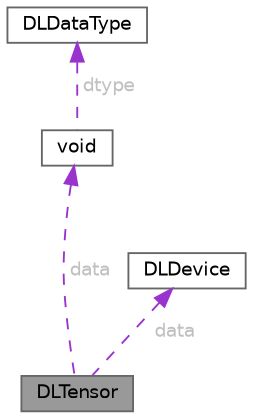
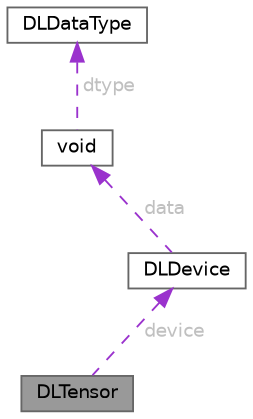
(64, 280) -> (138, 216)
(172, 332) -> (172, 332)
